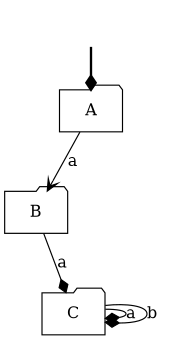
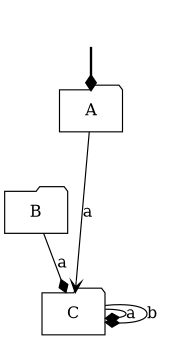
(66, 156) -> (83, 206)
